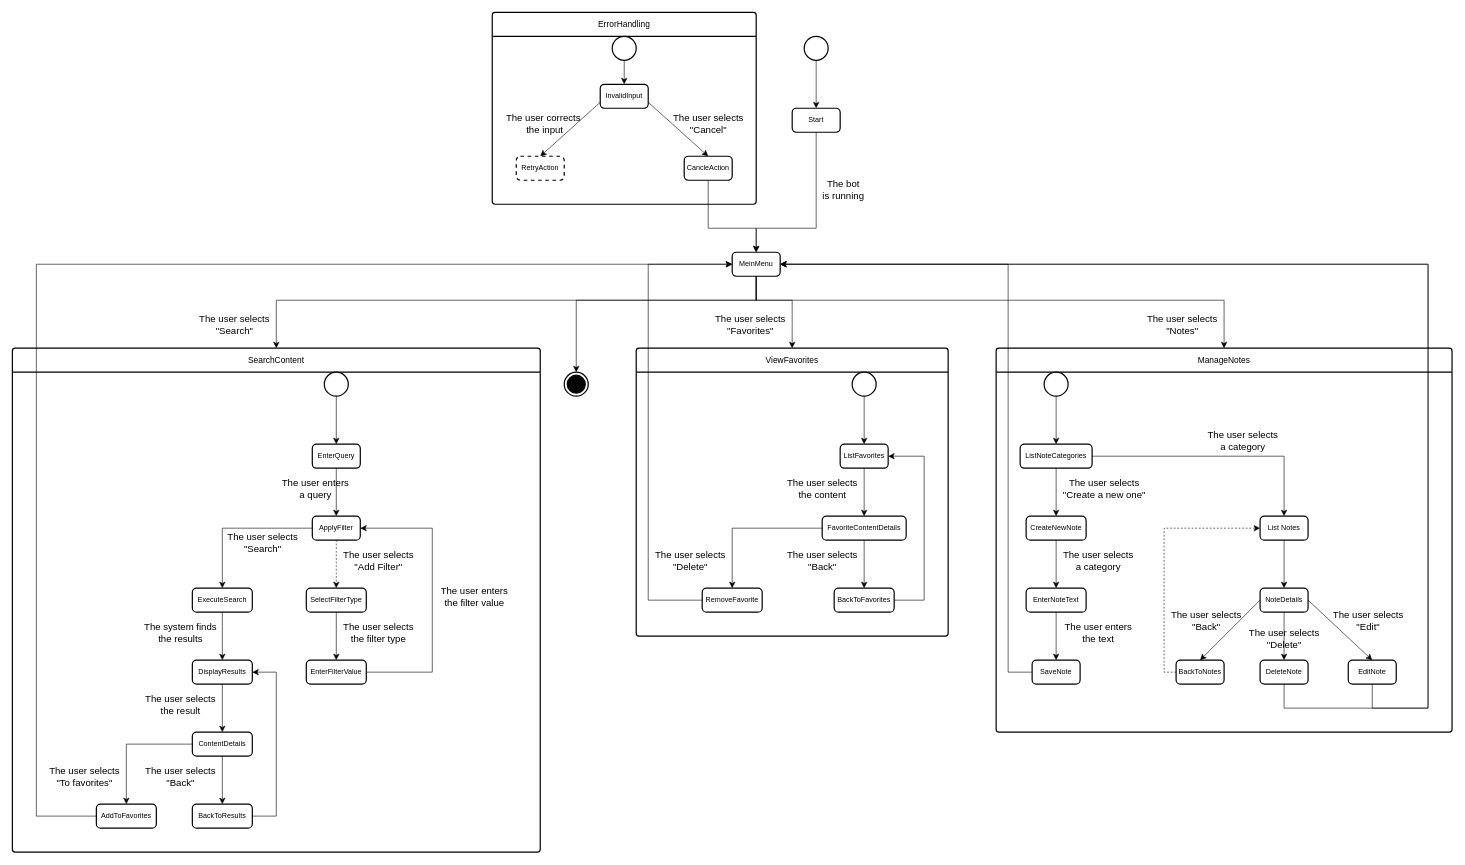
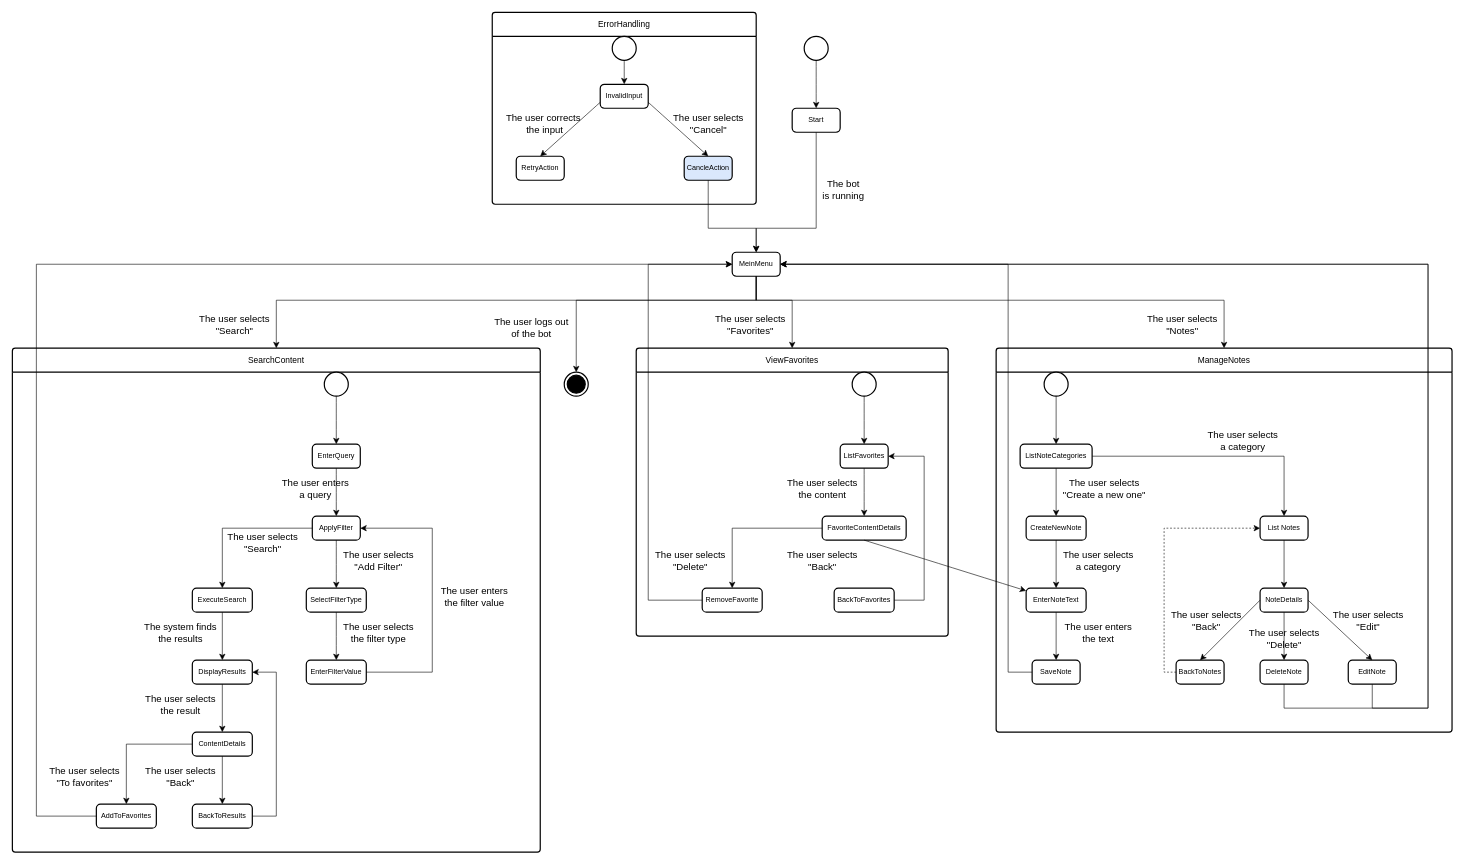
(540, 168) -> (540, 168)
(708, 168) -> (708, 168)
none -> (531, 327)
(336, 563) -> (336, 563)
(864, 582) -> (944, 565)
